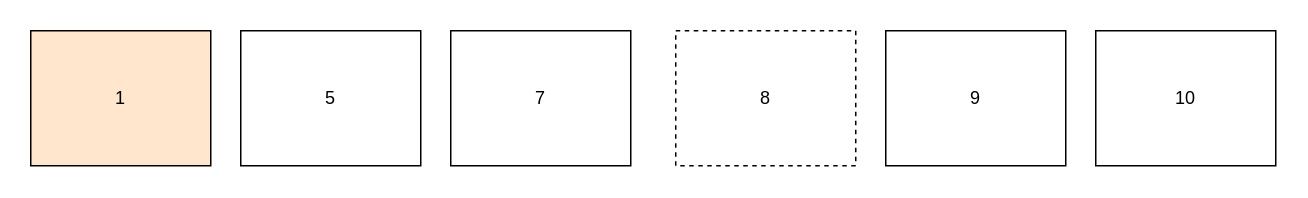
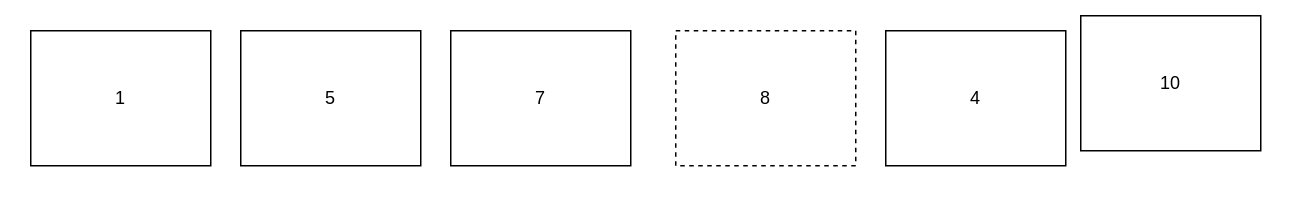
(121, 98) -> (121, 98)
(976, 98) -> (976, 98)
(1186, 98) -> (1171, 83)
